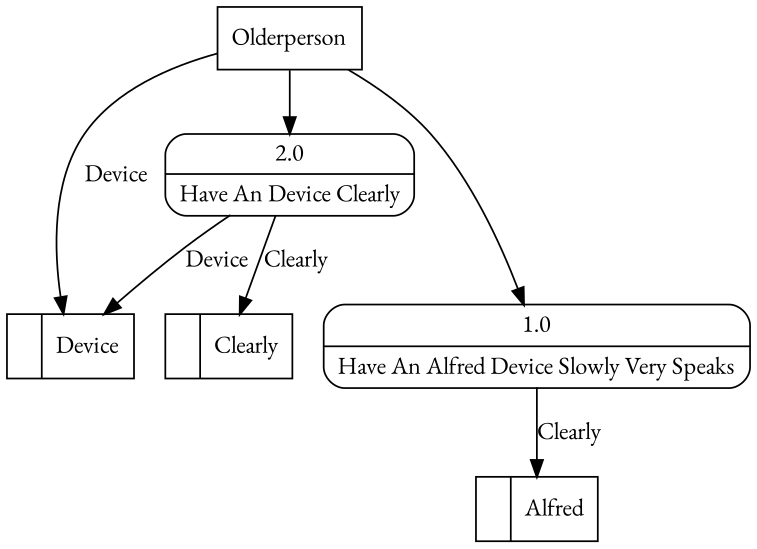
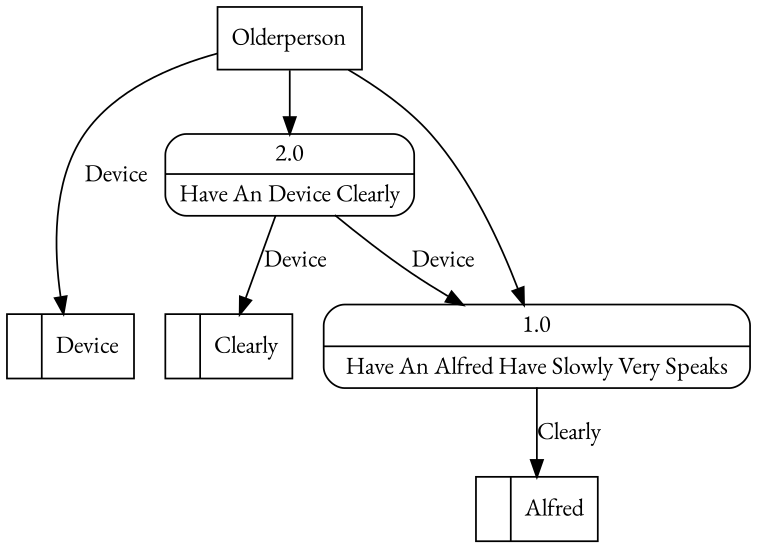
(172, 257) -> (390, 258)
(296, 260) -> (296, 260)
(537, 366) -> (537, 366)
